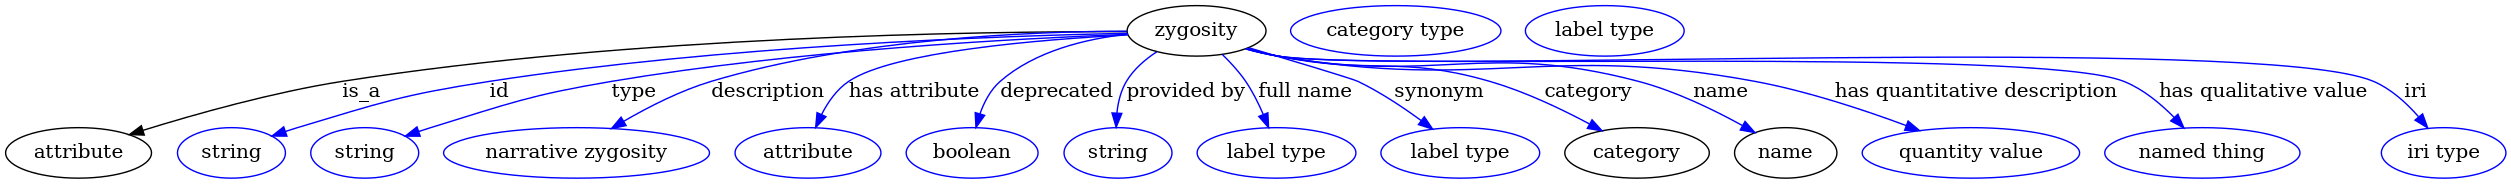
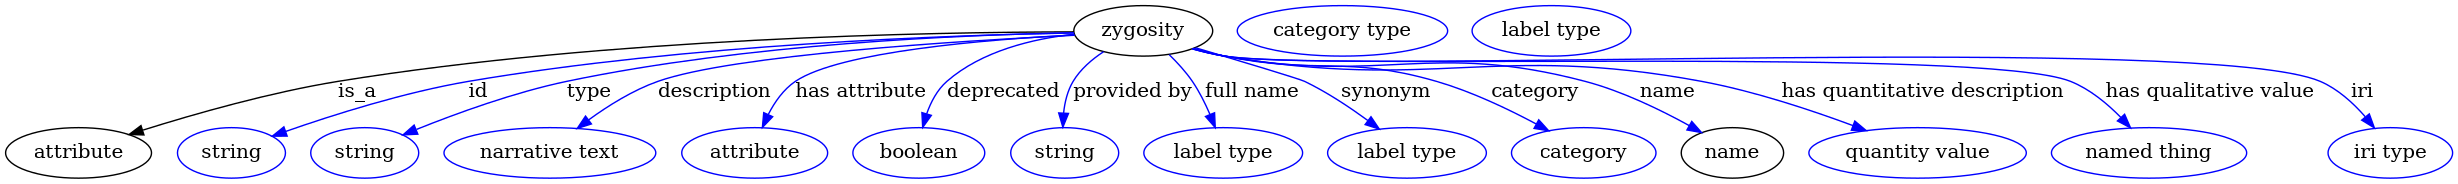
(577, 153) -> (550, 153)
(1637, 153) -> (1584, 153)
